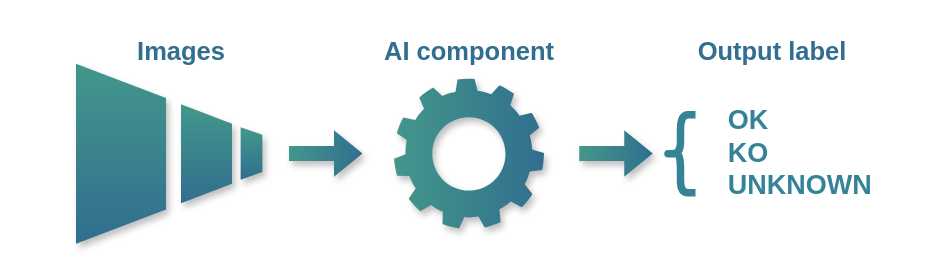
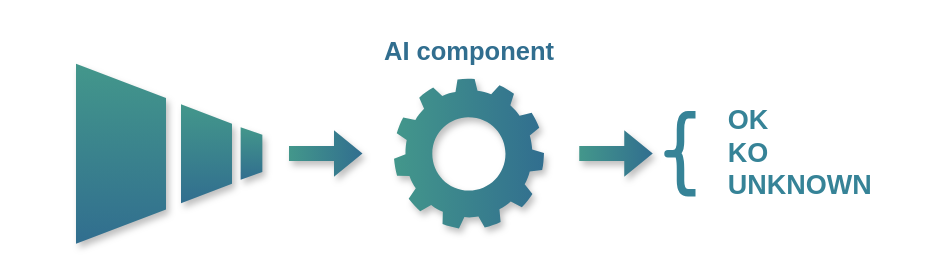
(180, 53) -> none
(772, 53) -> none
